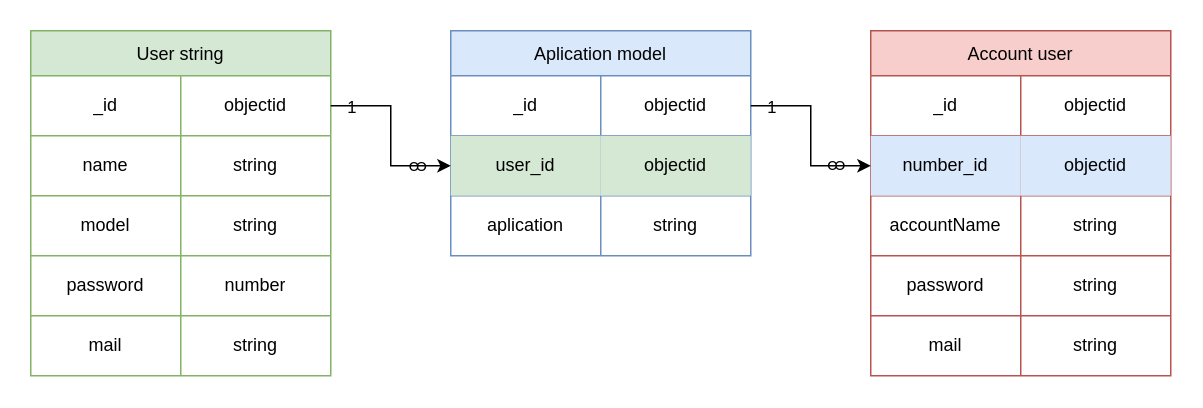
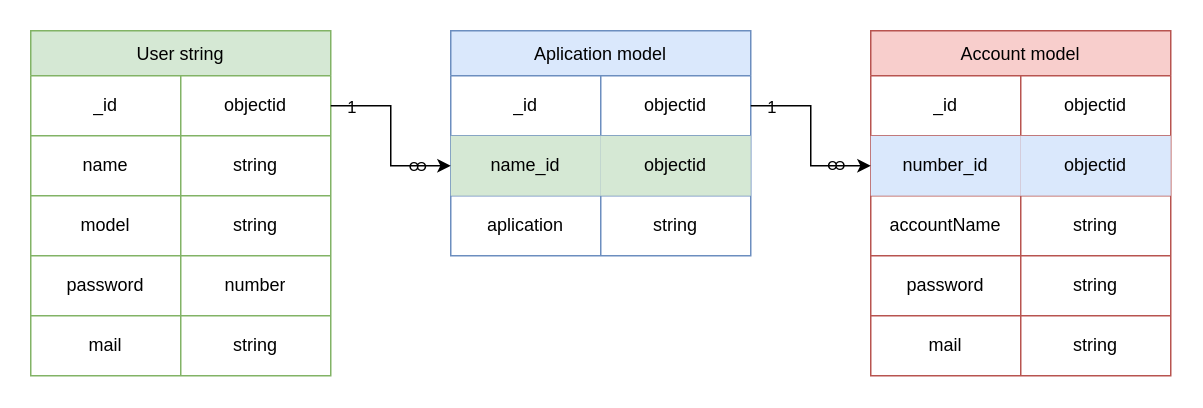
(1020, 54) -> (1020, 54)
(526, 166) -> (526, 166)
